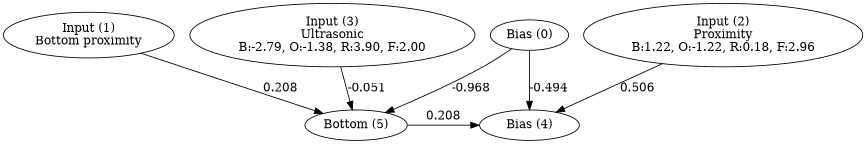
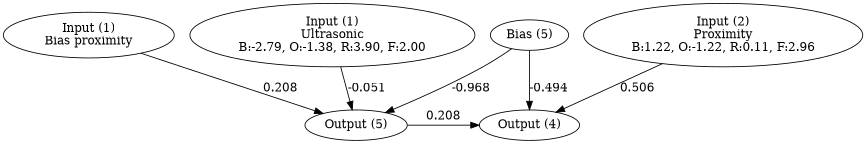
(89, 35) -> (89, 35)
(332, 35) -> (332, 35)
(529, 35) -> (529, 35)
(723, 35) -> (723, 35)
(356, 125) -> (356, 125)
(529, 125) -> (529, 125)
